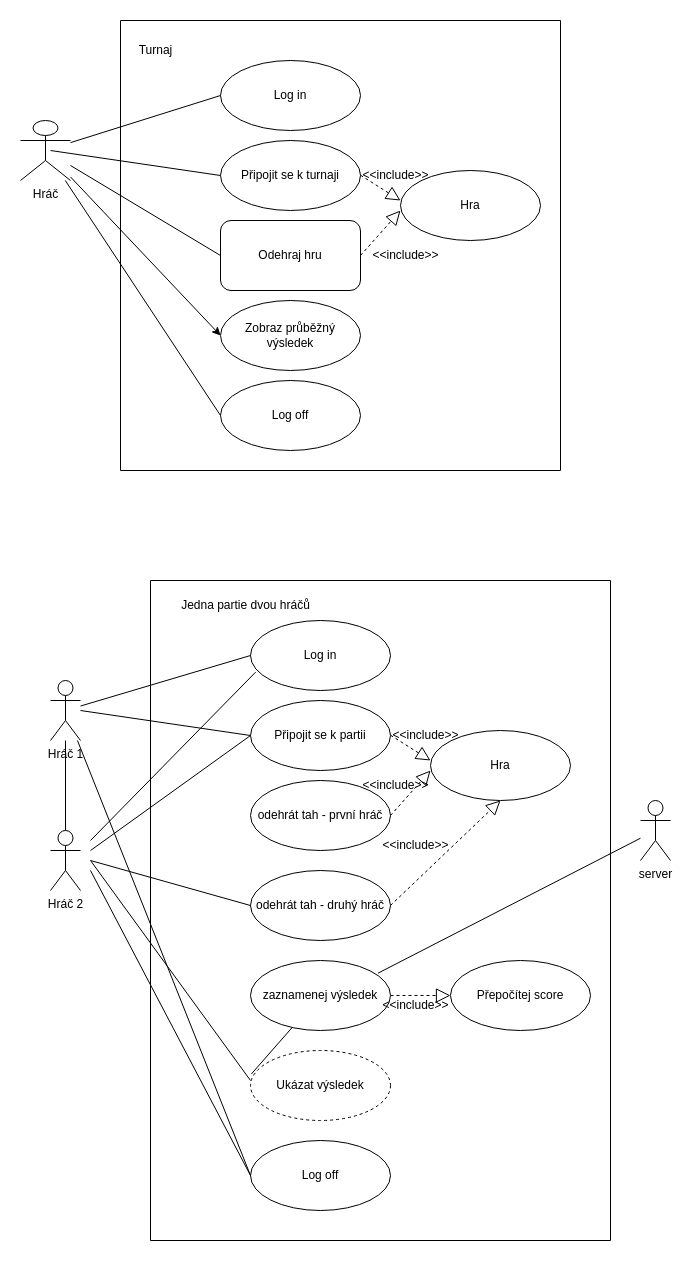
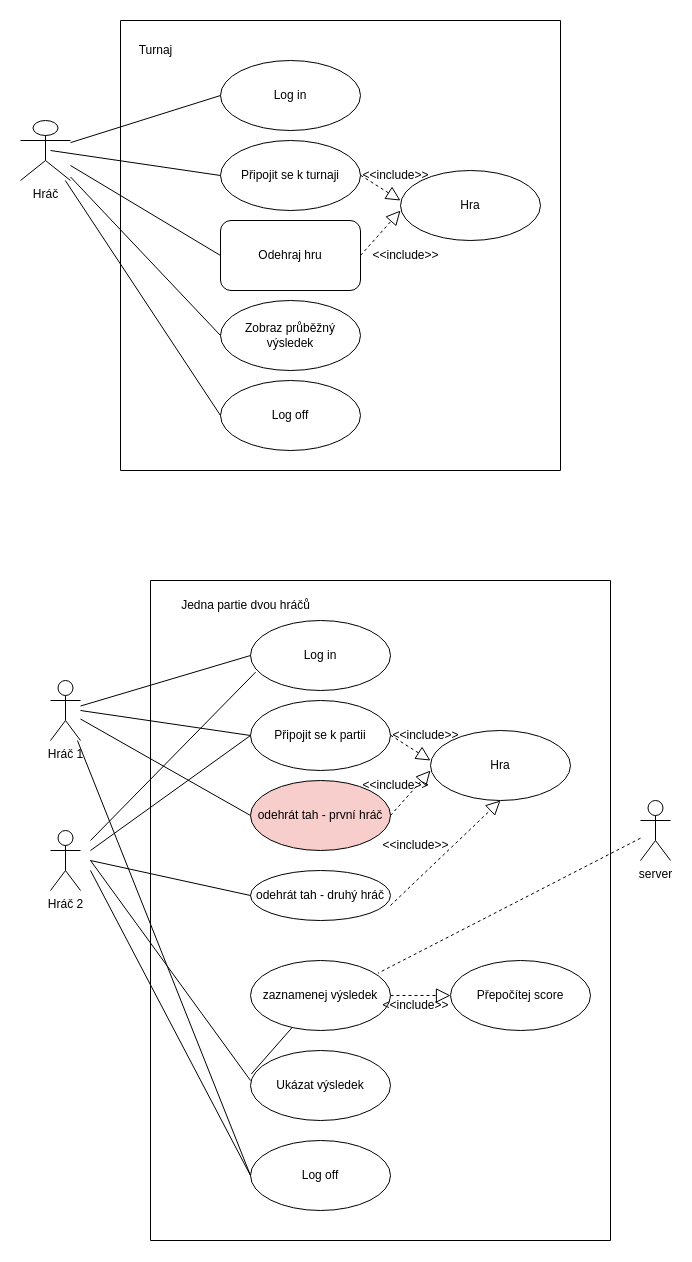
(215, 329) -> (217, 332)
(66, 786) -> (165, 767)
(321, 816) -> (321, 816)
(321, 906) -> (321, 896)
(509, 906) -> (509, 906)
(321, 1086) -> (321, 1086)
